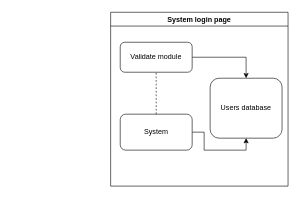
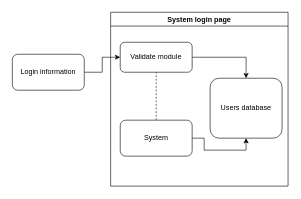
none -> (102, 57)
none -> (48, 72)
(156, 132) -> (156, 138)
